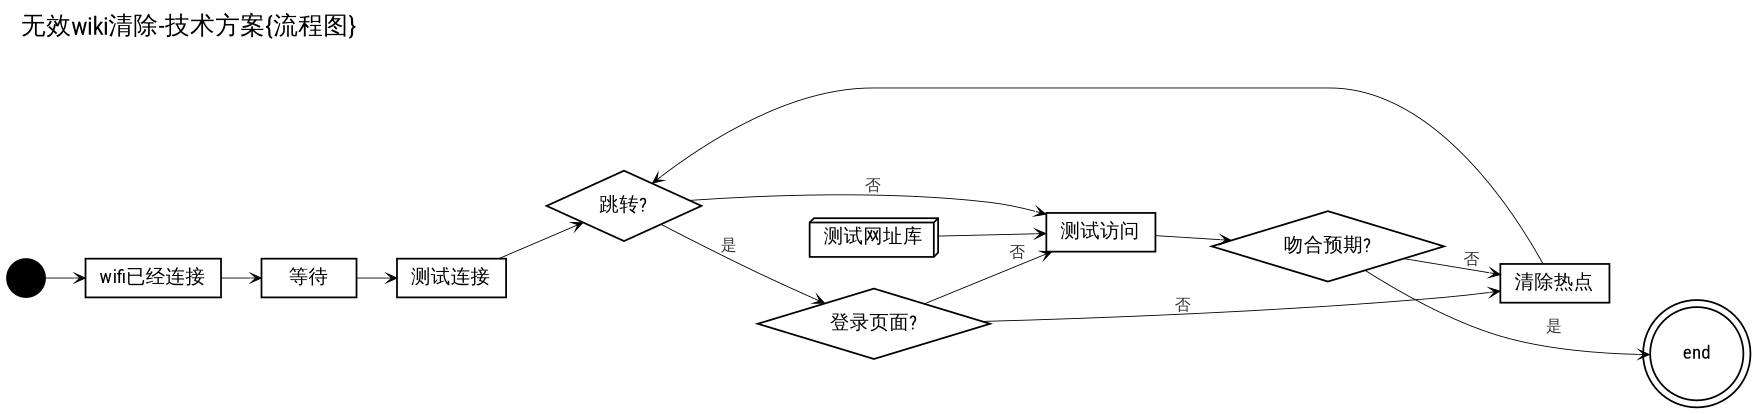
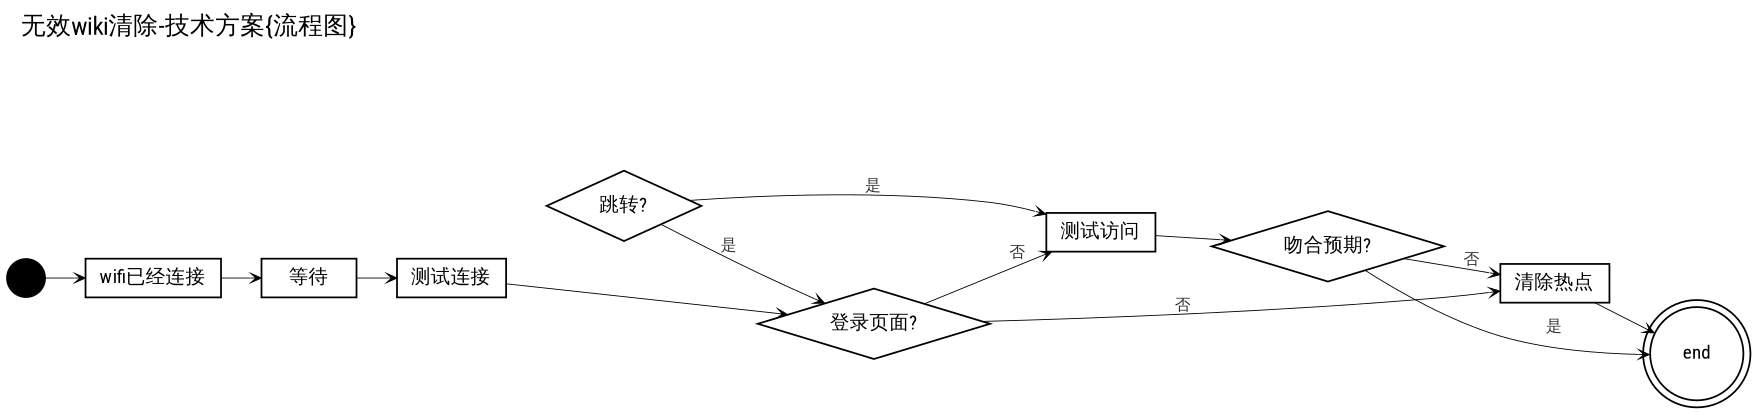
(1129, 88) -> (1620, 316)
(874, 187) -> (874, 187)
(874, 238) -> none
(536, 243) -> (642, 299)
